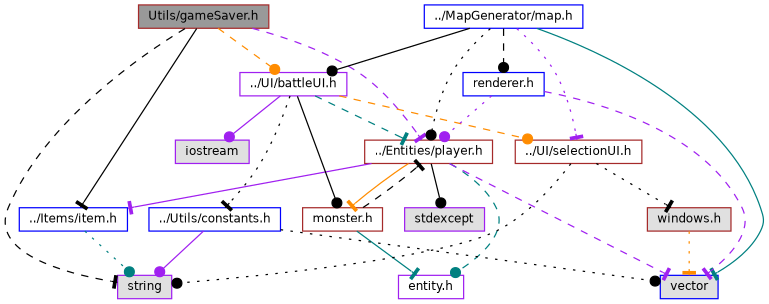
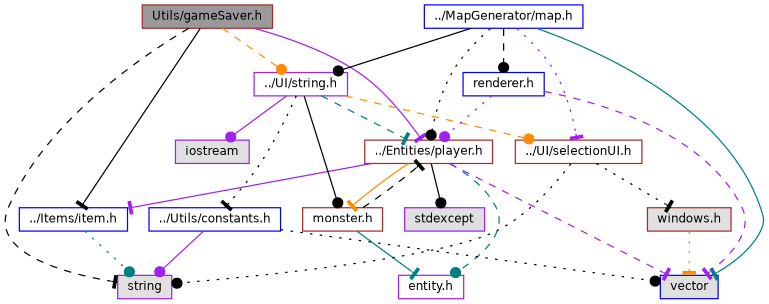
(337, 60) -> (338, 60)
(293, 84) -> (301, 84)
